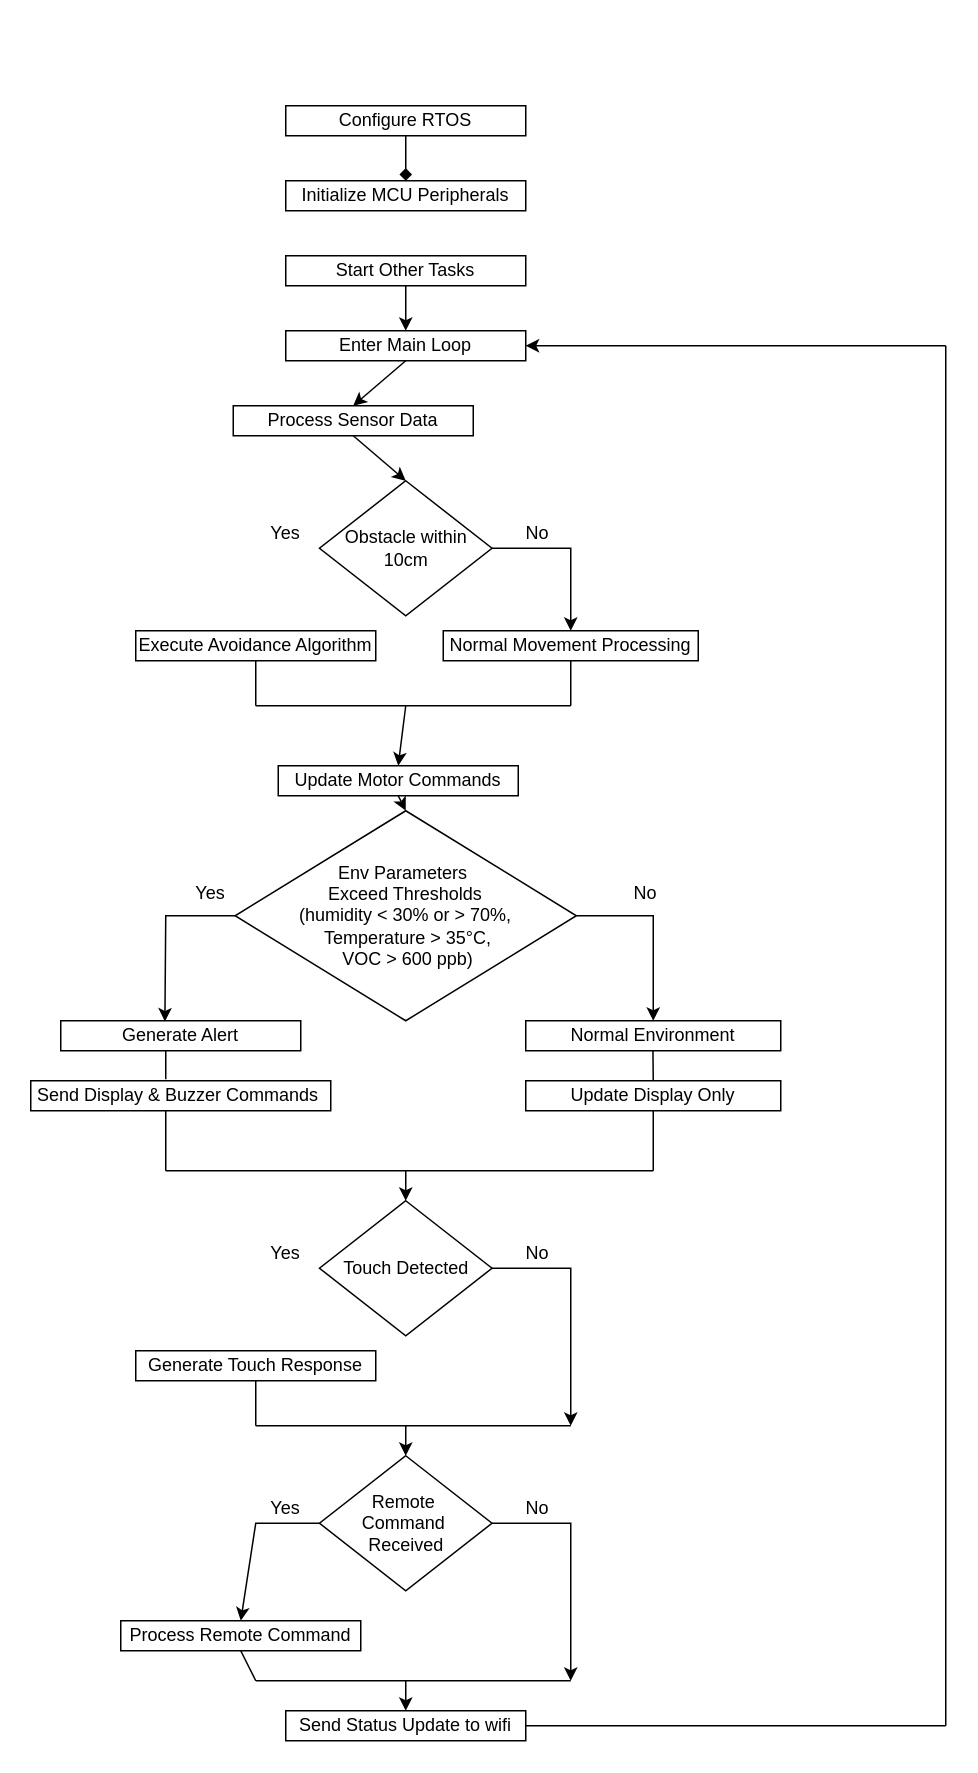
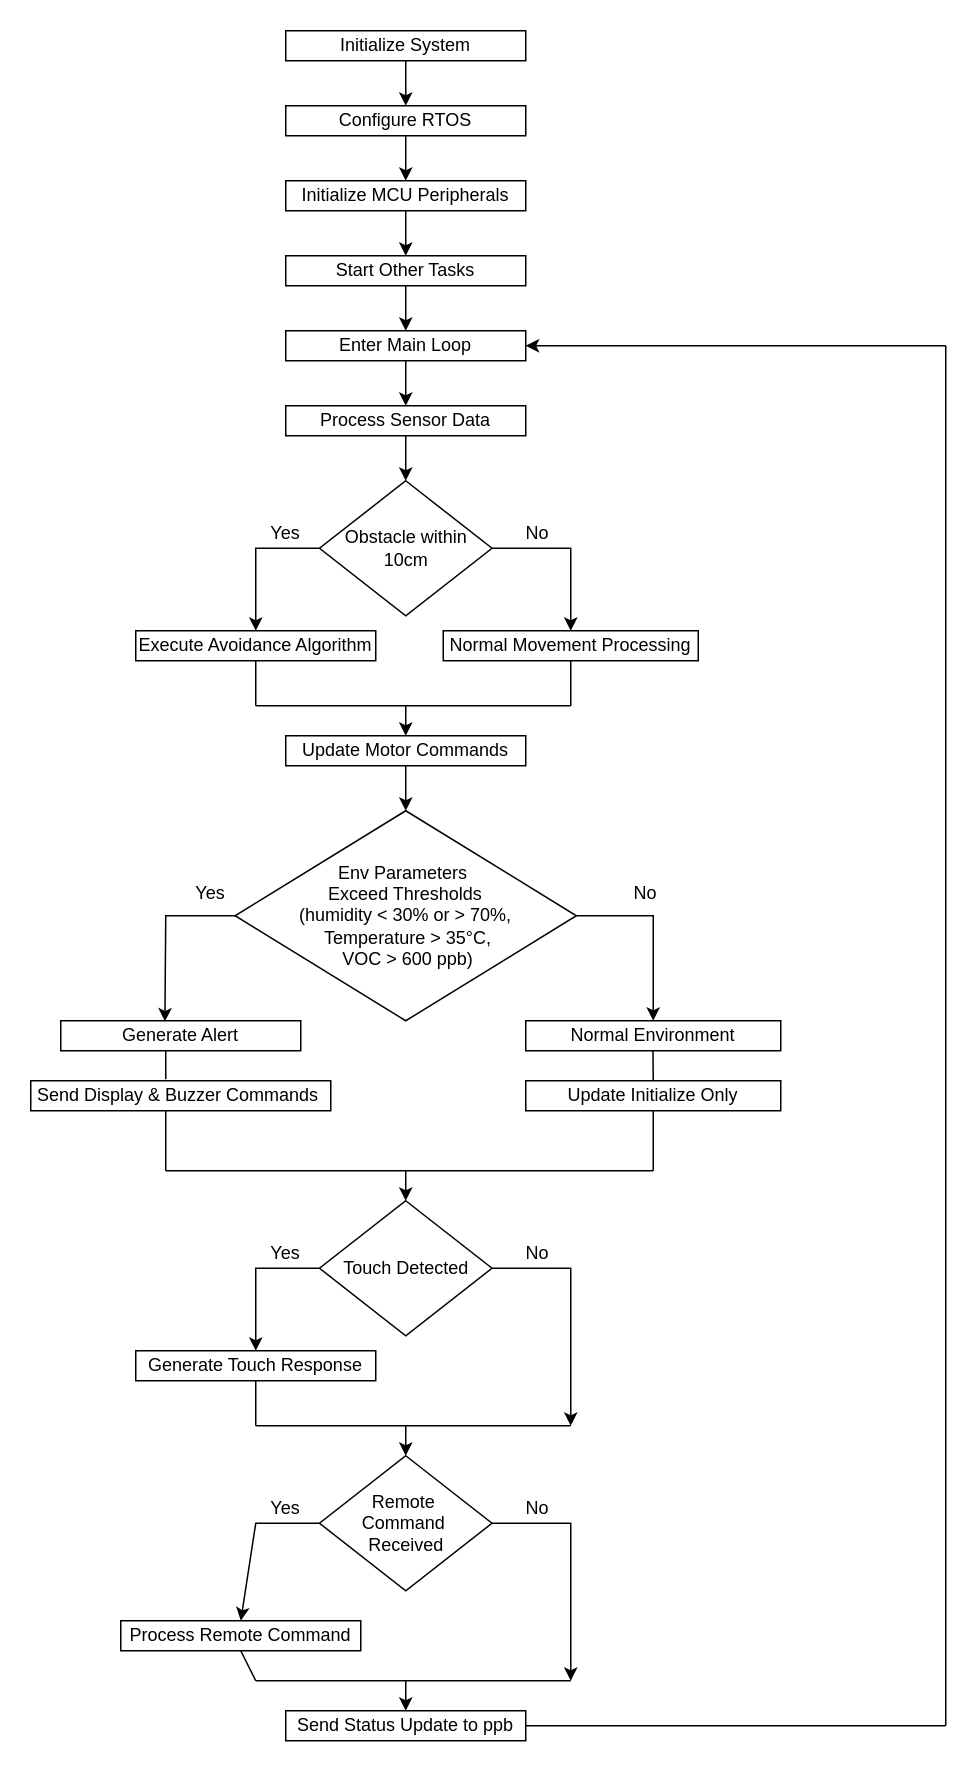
none -> (406, 46)
none -> (406, 78)
(406, 168) -> (406, 169)
none -> (406, 228)
(353, 421) -> (406, 421)
none -> (256, 552)
(398, 781) -> (406, 751)
(653, 1096) -> (653, 1096)
none -> (256, 1272)
(406, 1726) -> (406, 1726)
